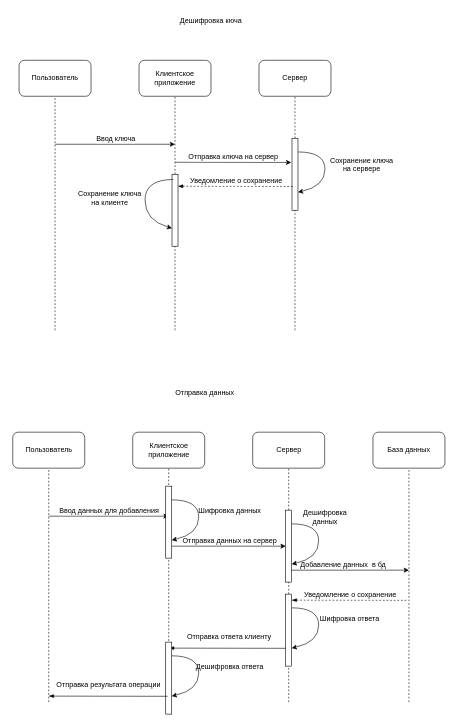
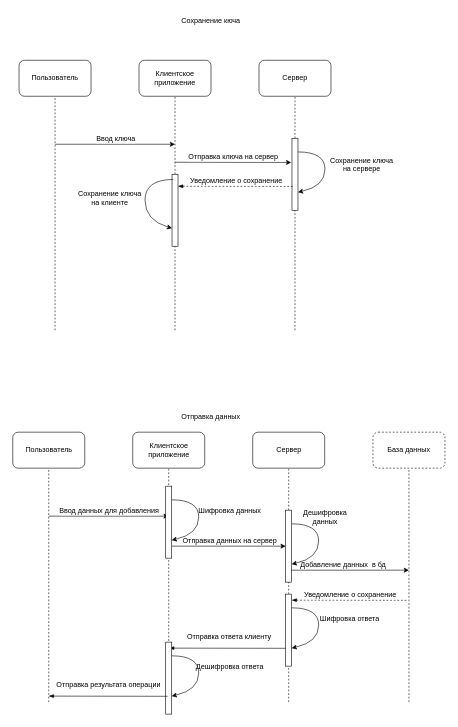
(211, 21) -> (211, 21)
(205, 393) -> (211, 417)
(409, 450) -> (409, 450)
